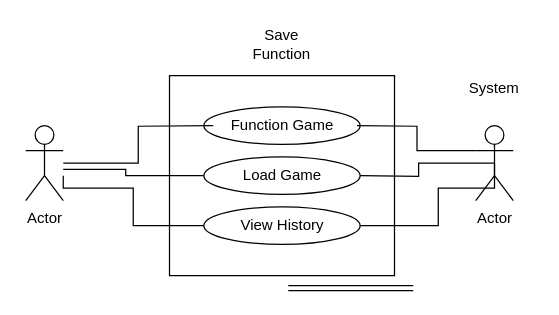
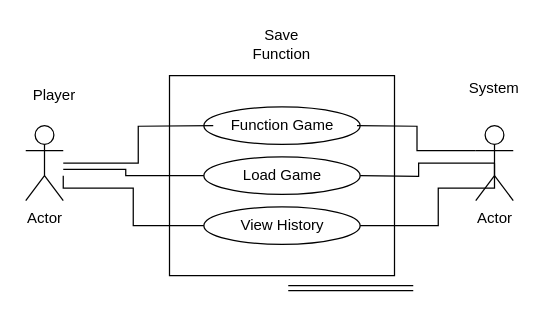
none -> (76, 94)
